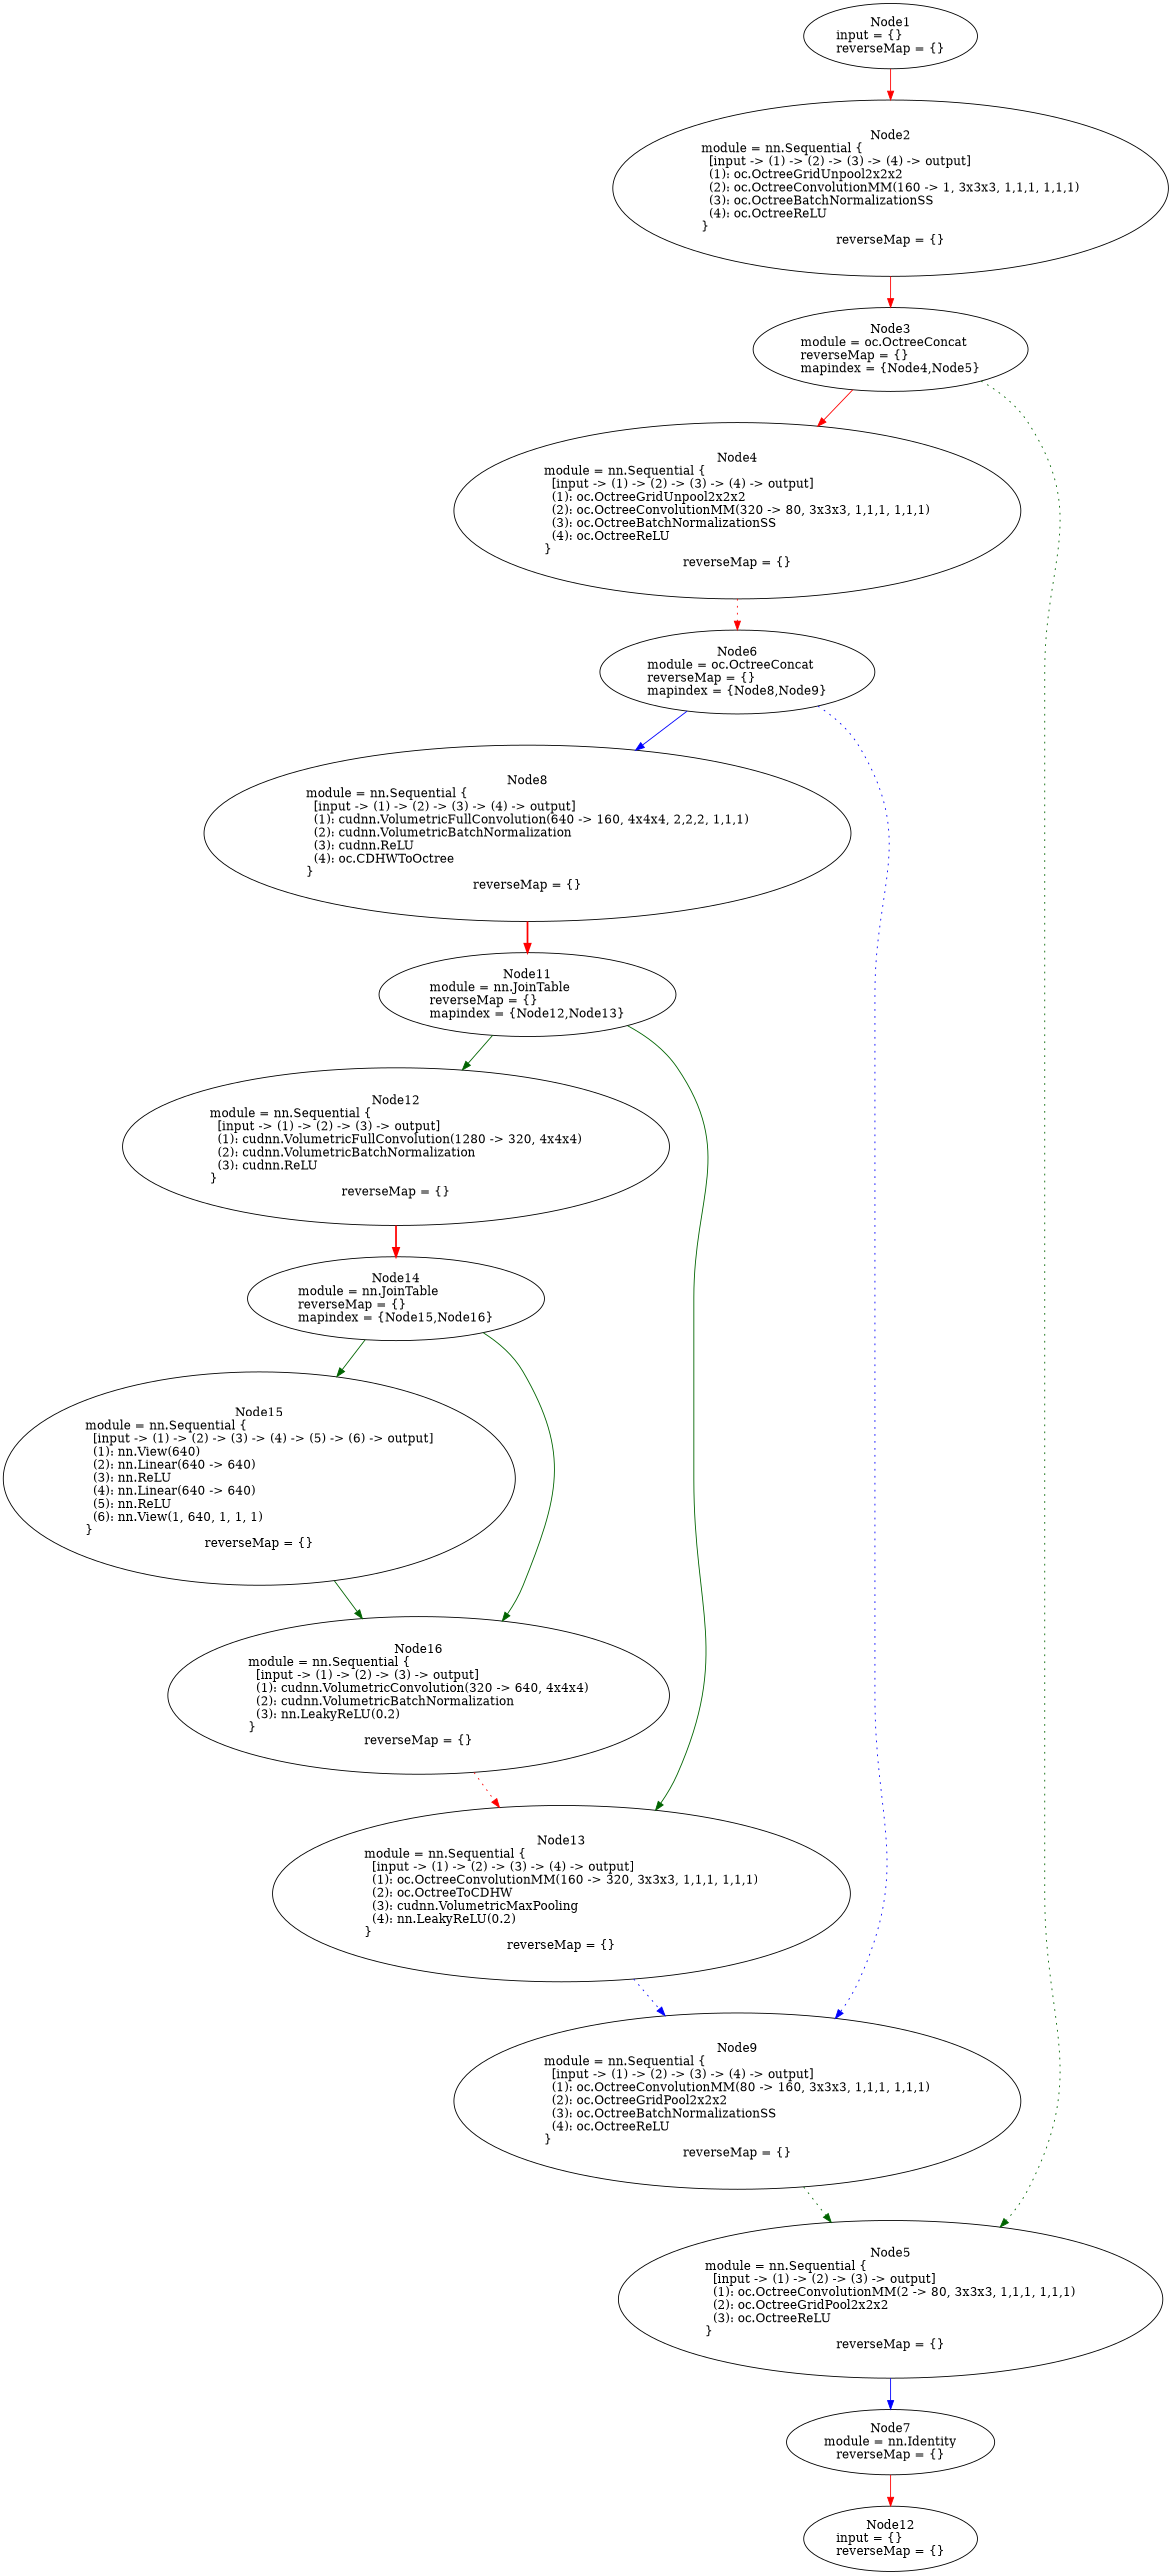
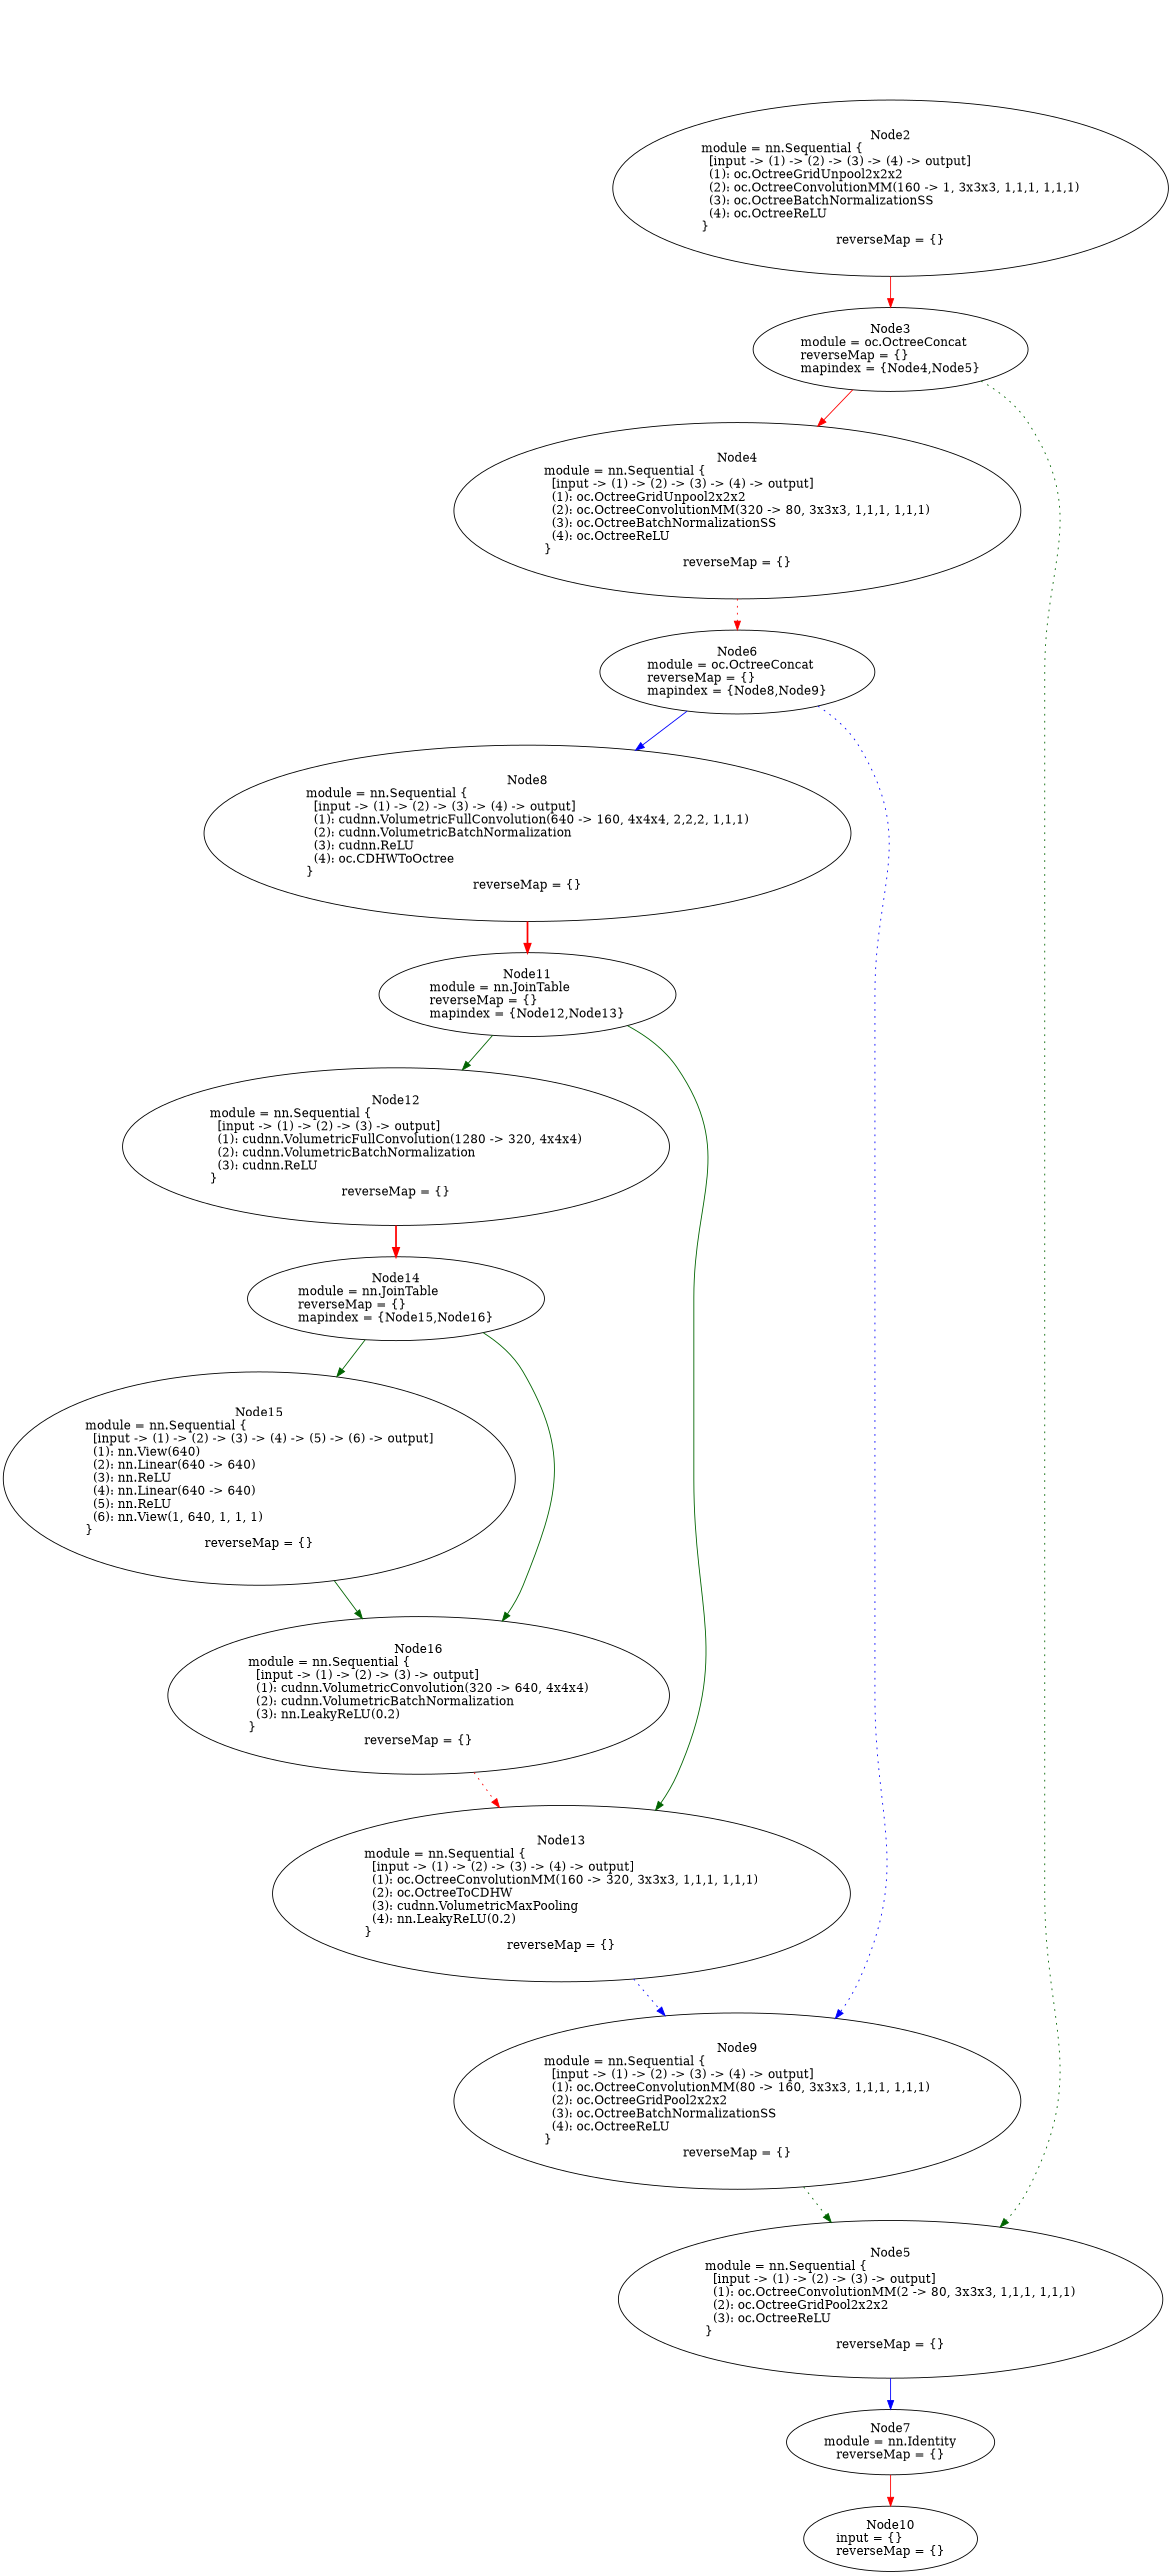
(891, 36) -> none
(891, 2539) -> (891, 2539)
